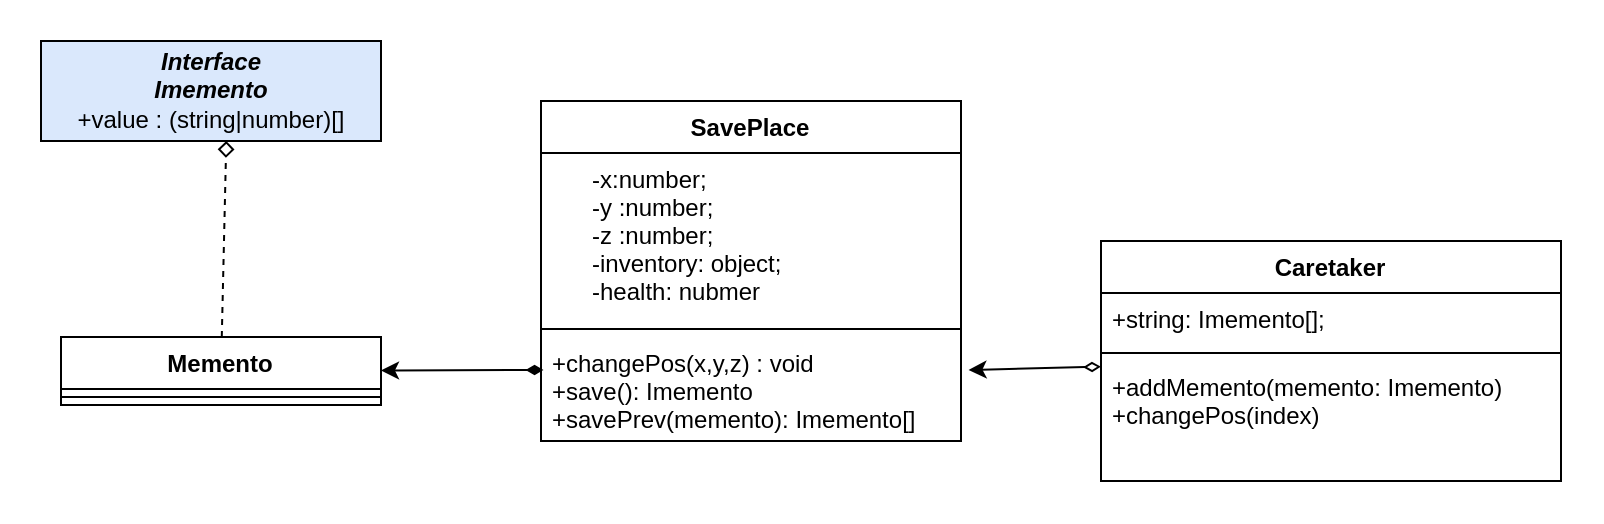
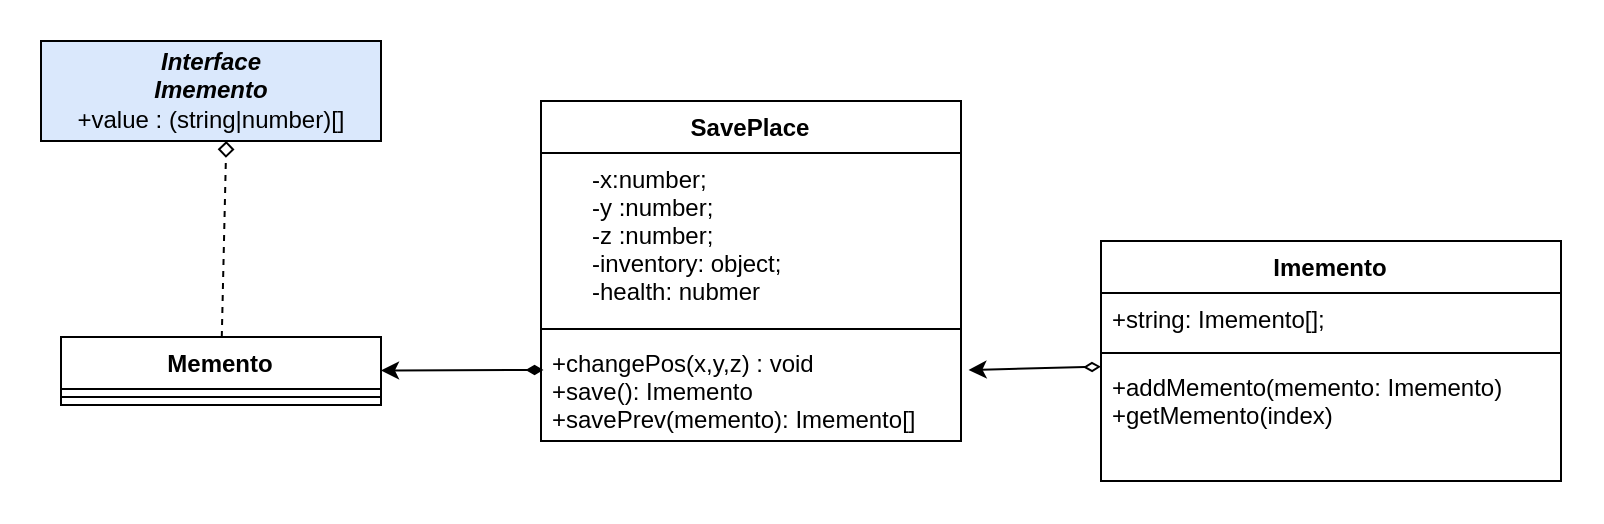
(1330, 268) -> (1330, 268)
(1307, 388) -> (1307, 388)
